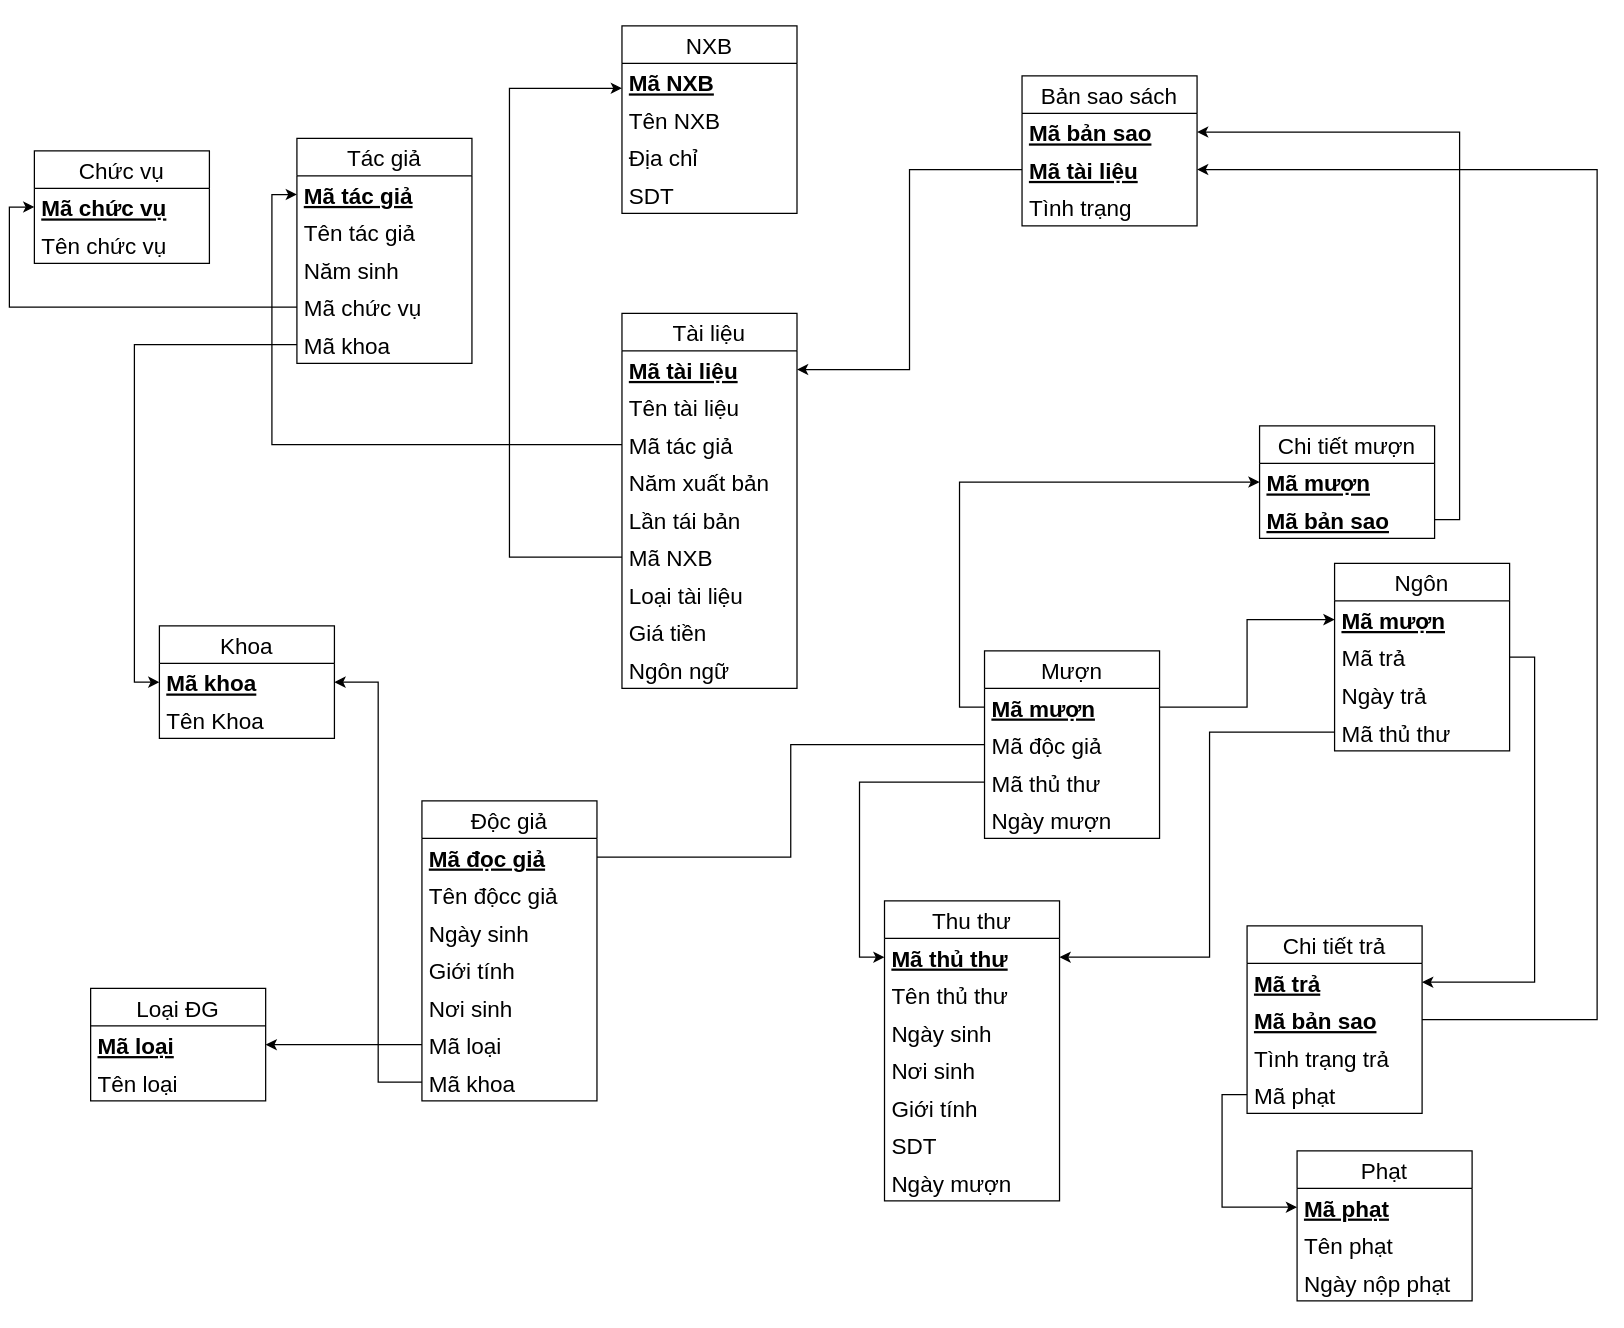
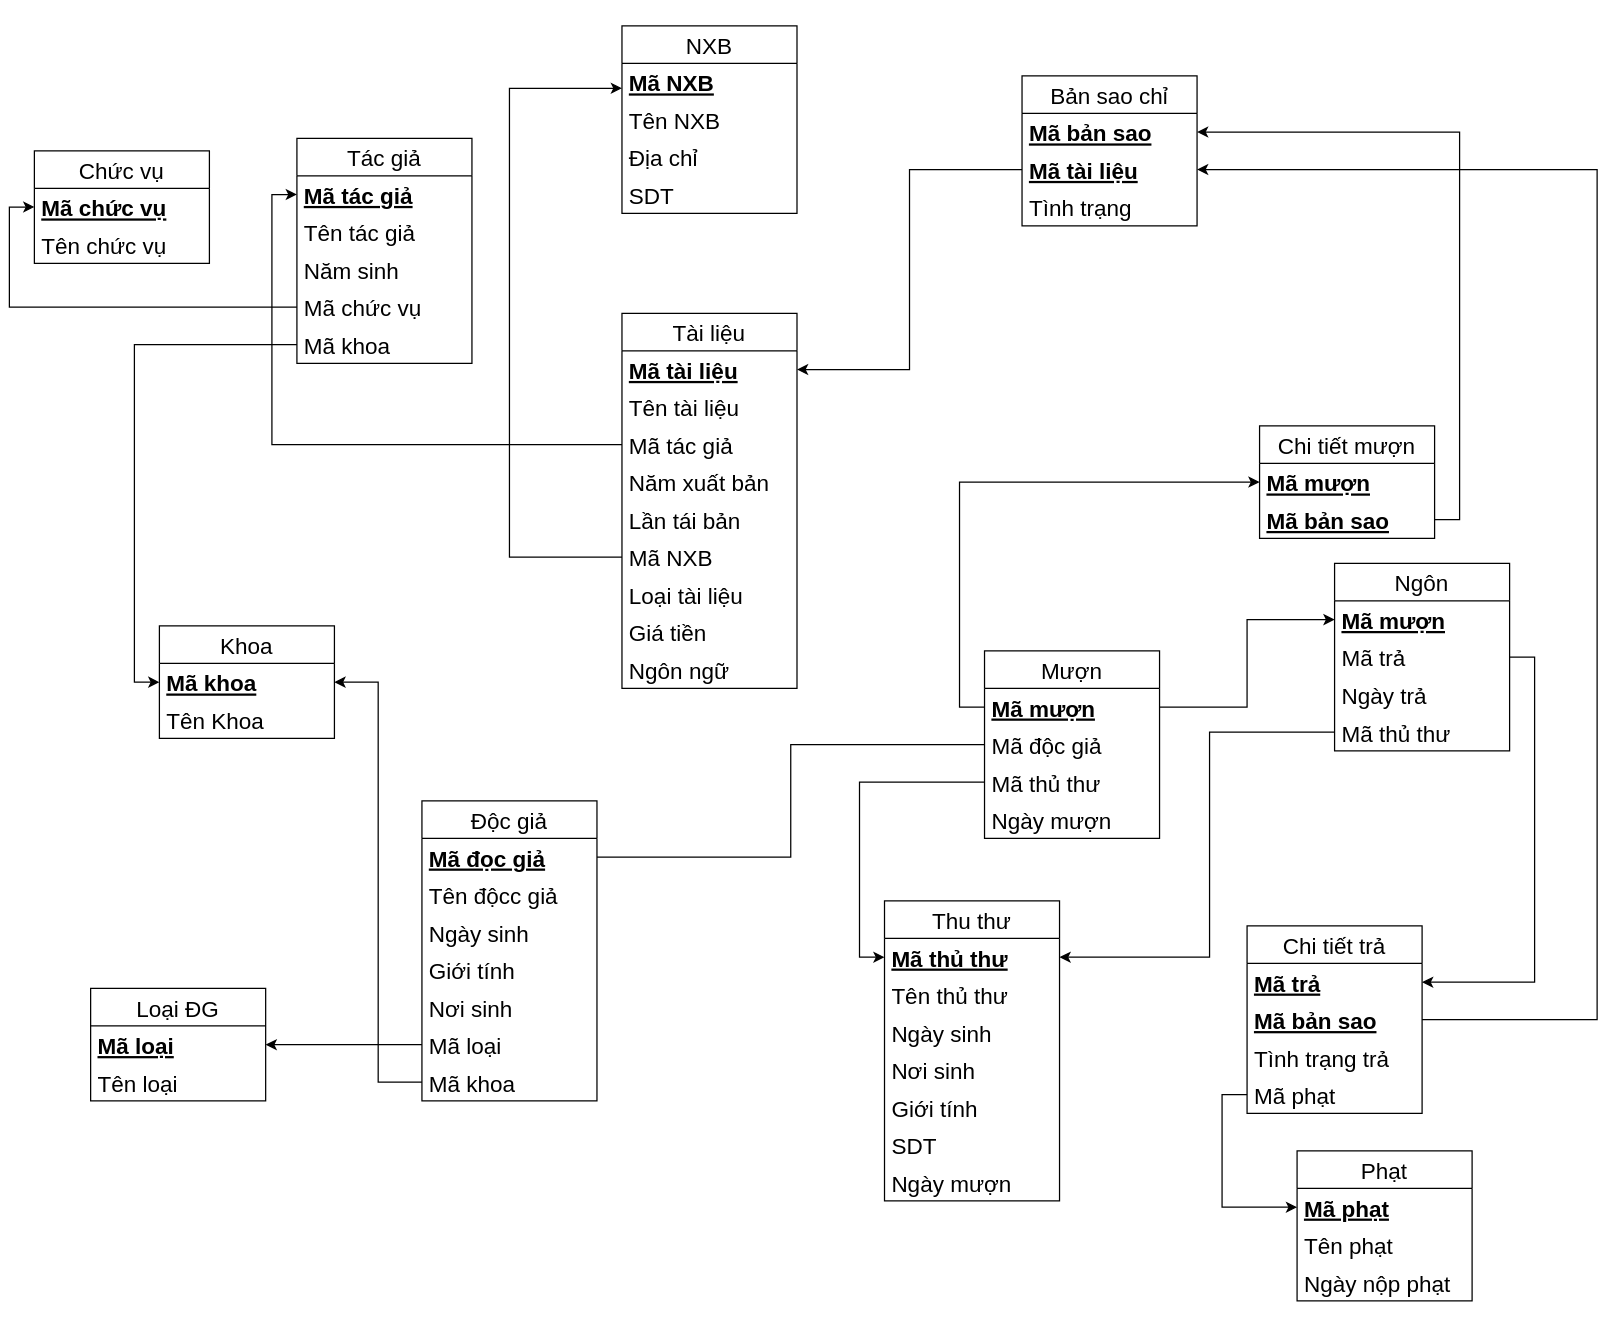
(1109, 96) -> (1109, 96)
